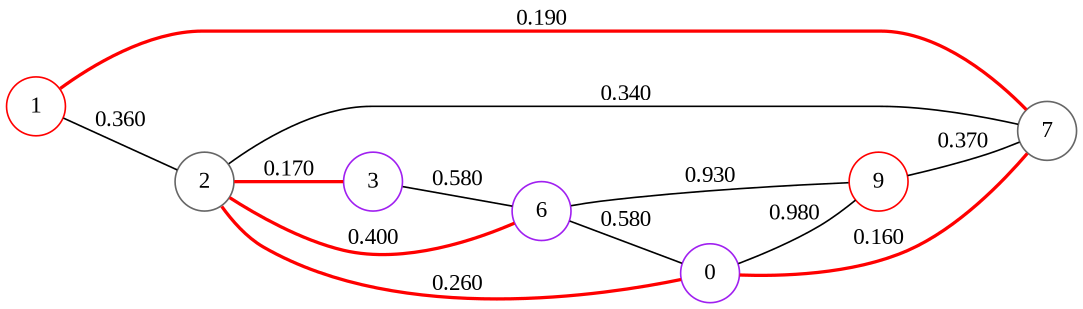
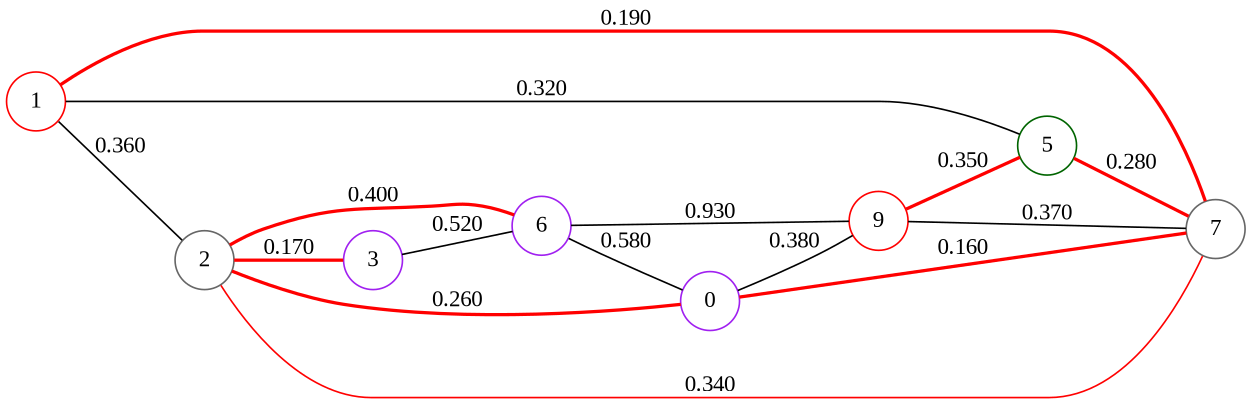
(617, 106) -> (722, 398)
none -> (1047, 146)
(457, 179) -> (457, 225)
(794, 214) -> (794, 241)
